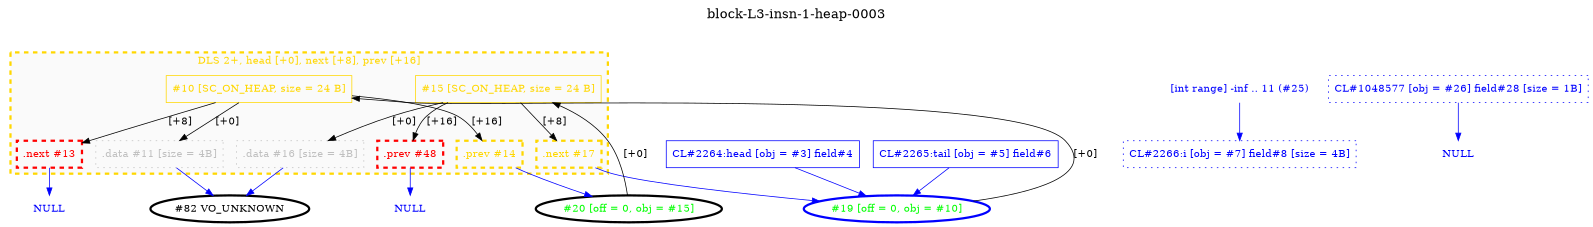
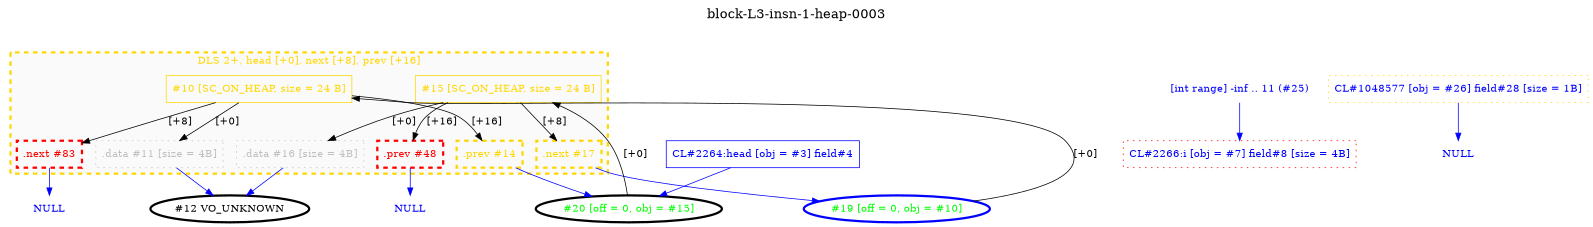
(1458, 89) -> (1458, 89)
(49, 154) -> (49, 154)
(966, 154) -> none
(1240, 154) -> (1240, 154)
(827, 180) -> (698, 180)
(230, 209) -> (230, 209)
